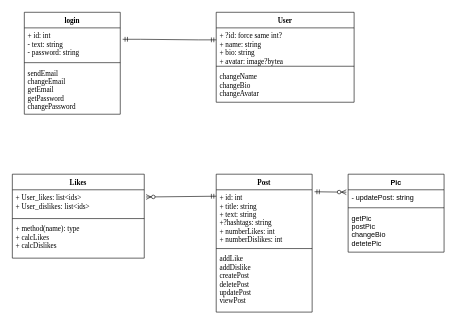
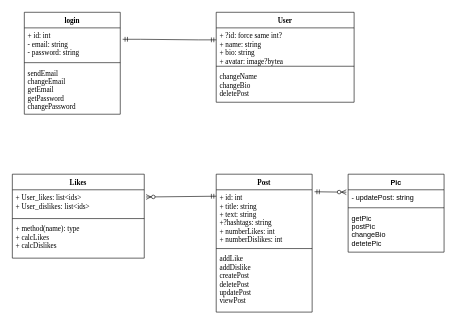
(41, 36) -> (41, 36)
(240, 77) -> (240, 77)
